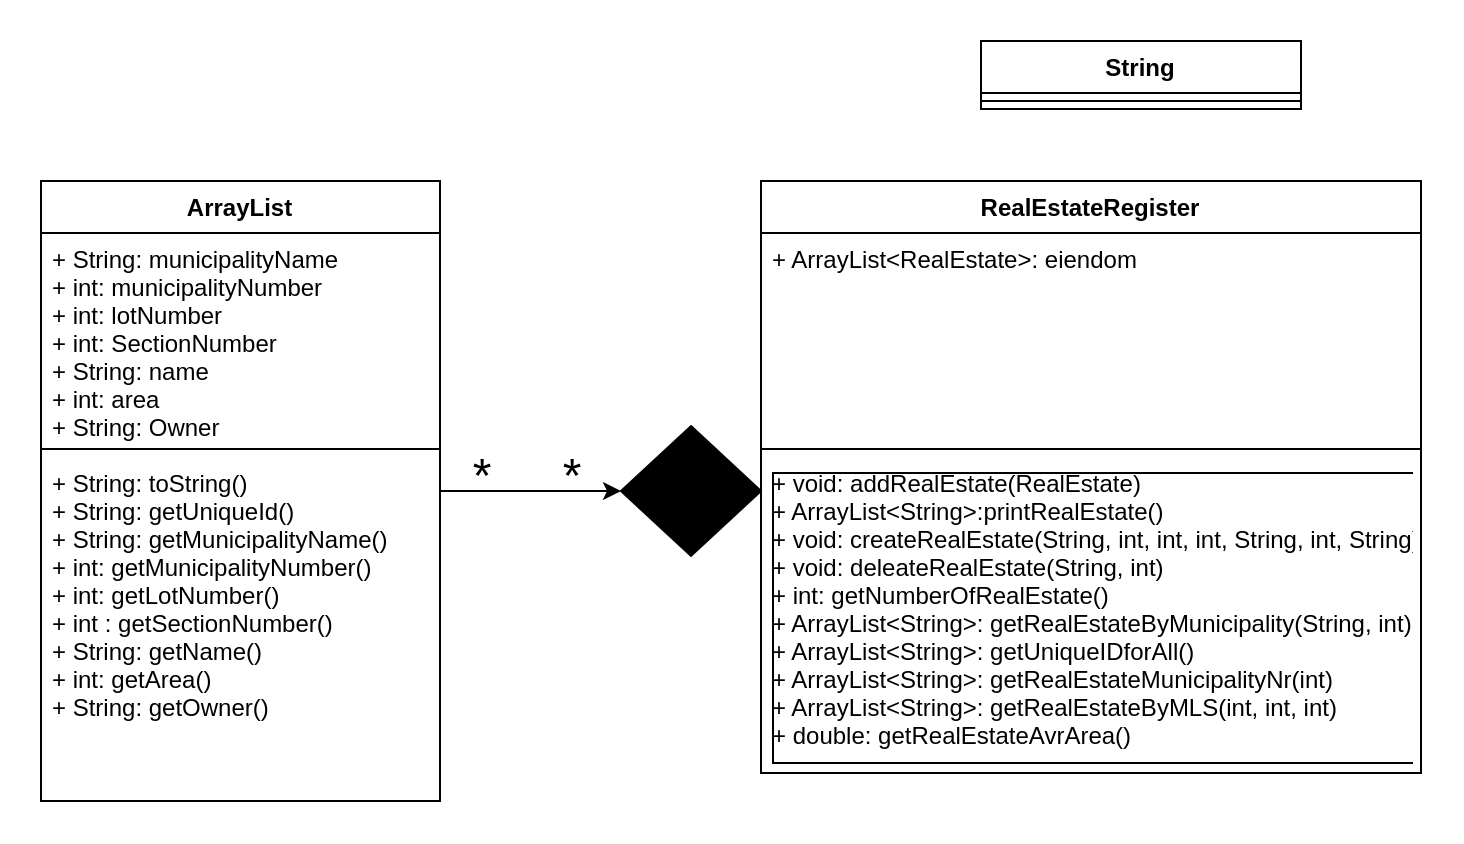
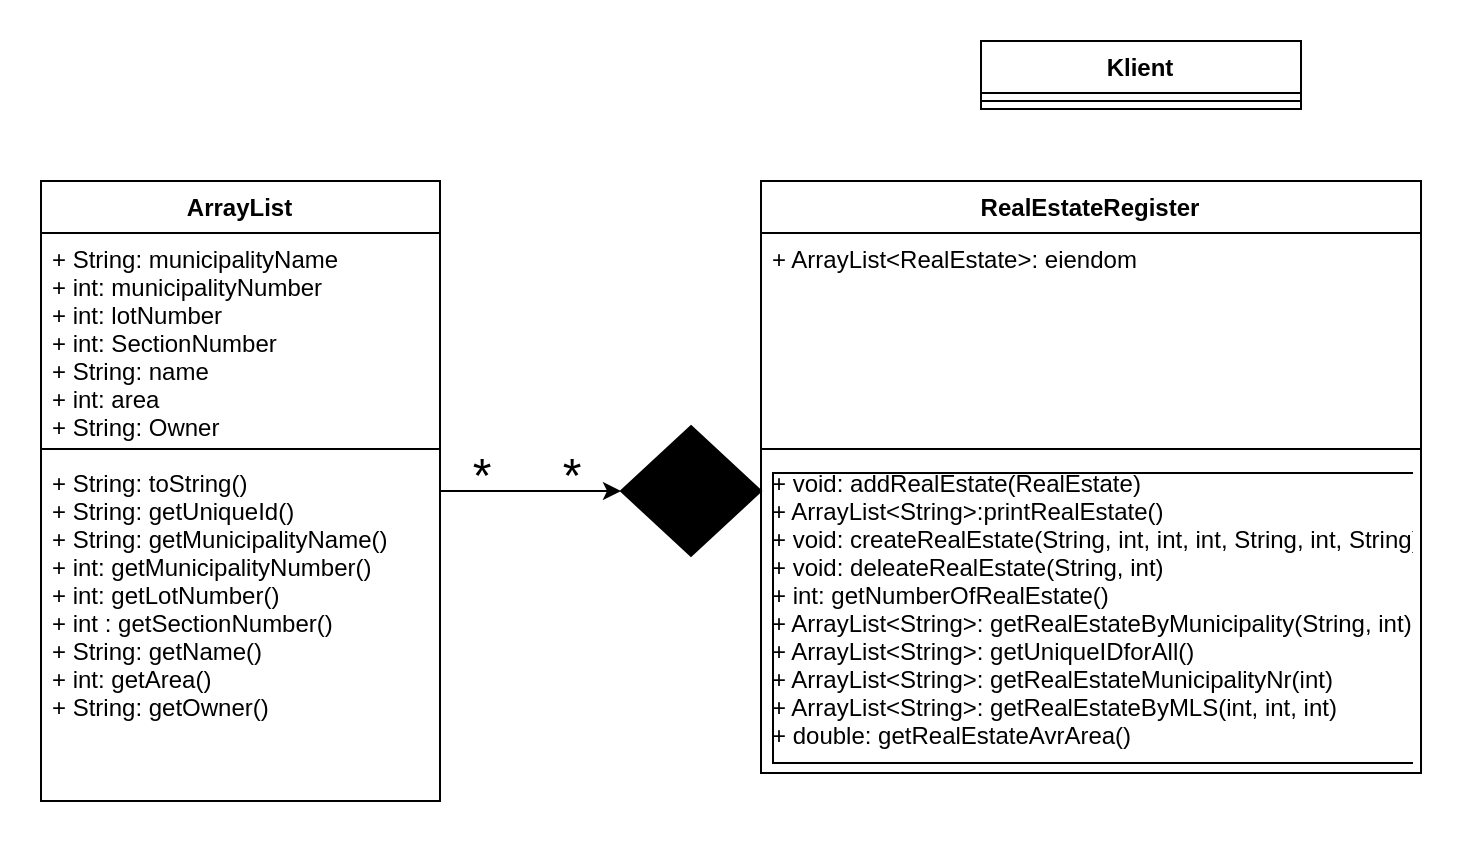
(1140, 68) -> (1140, 68)
